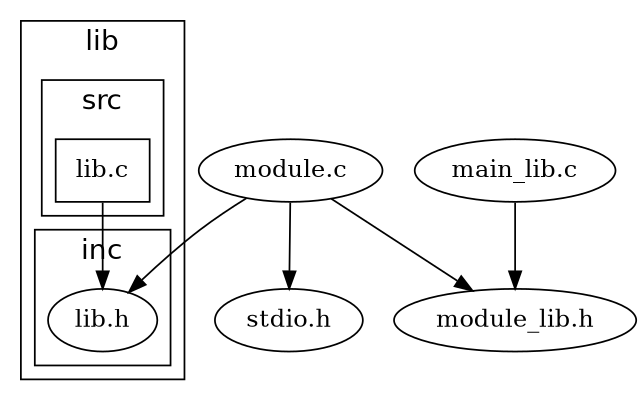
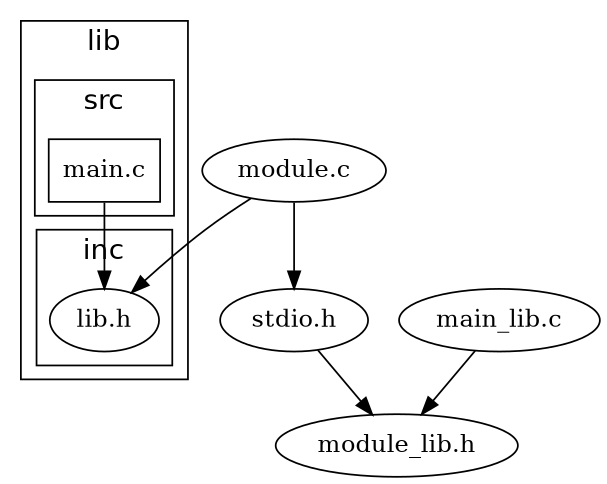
(103, 171) -> (104, 171)
(394, 240) -> (339, 376)
